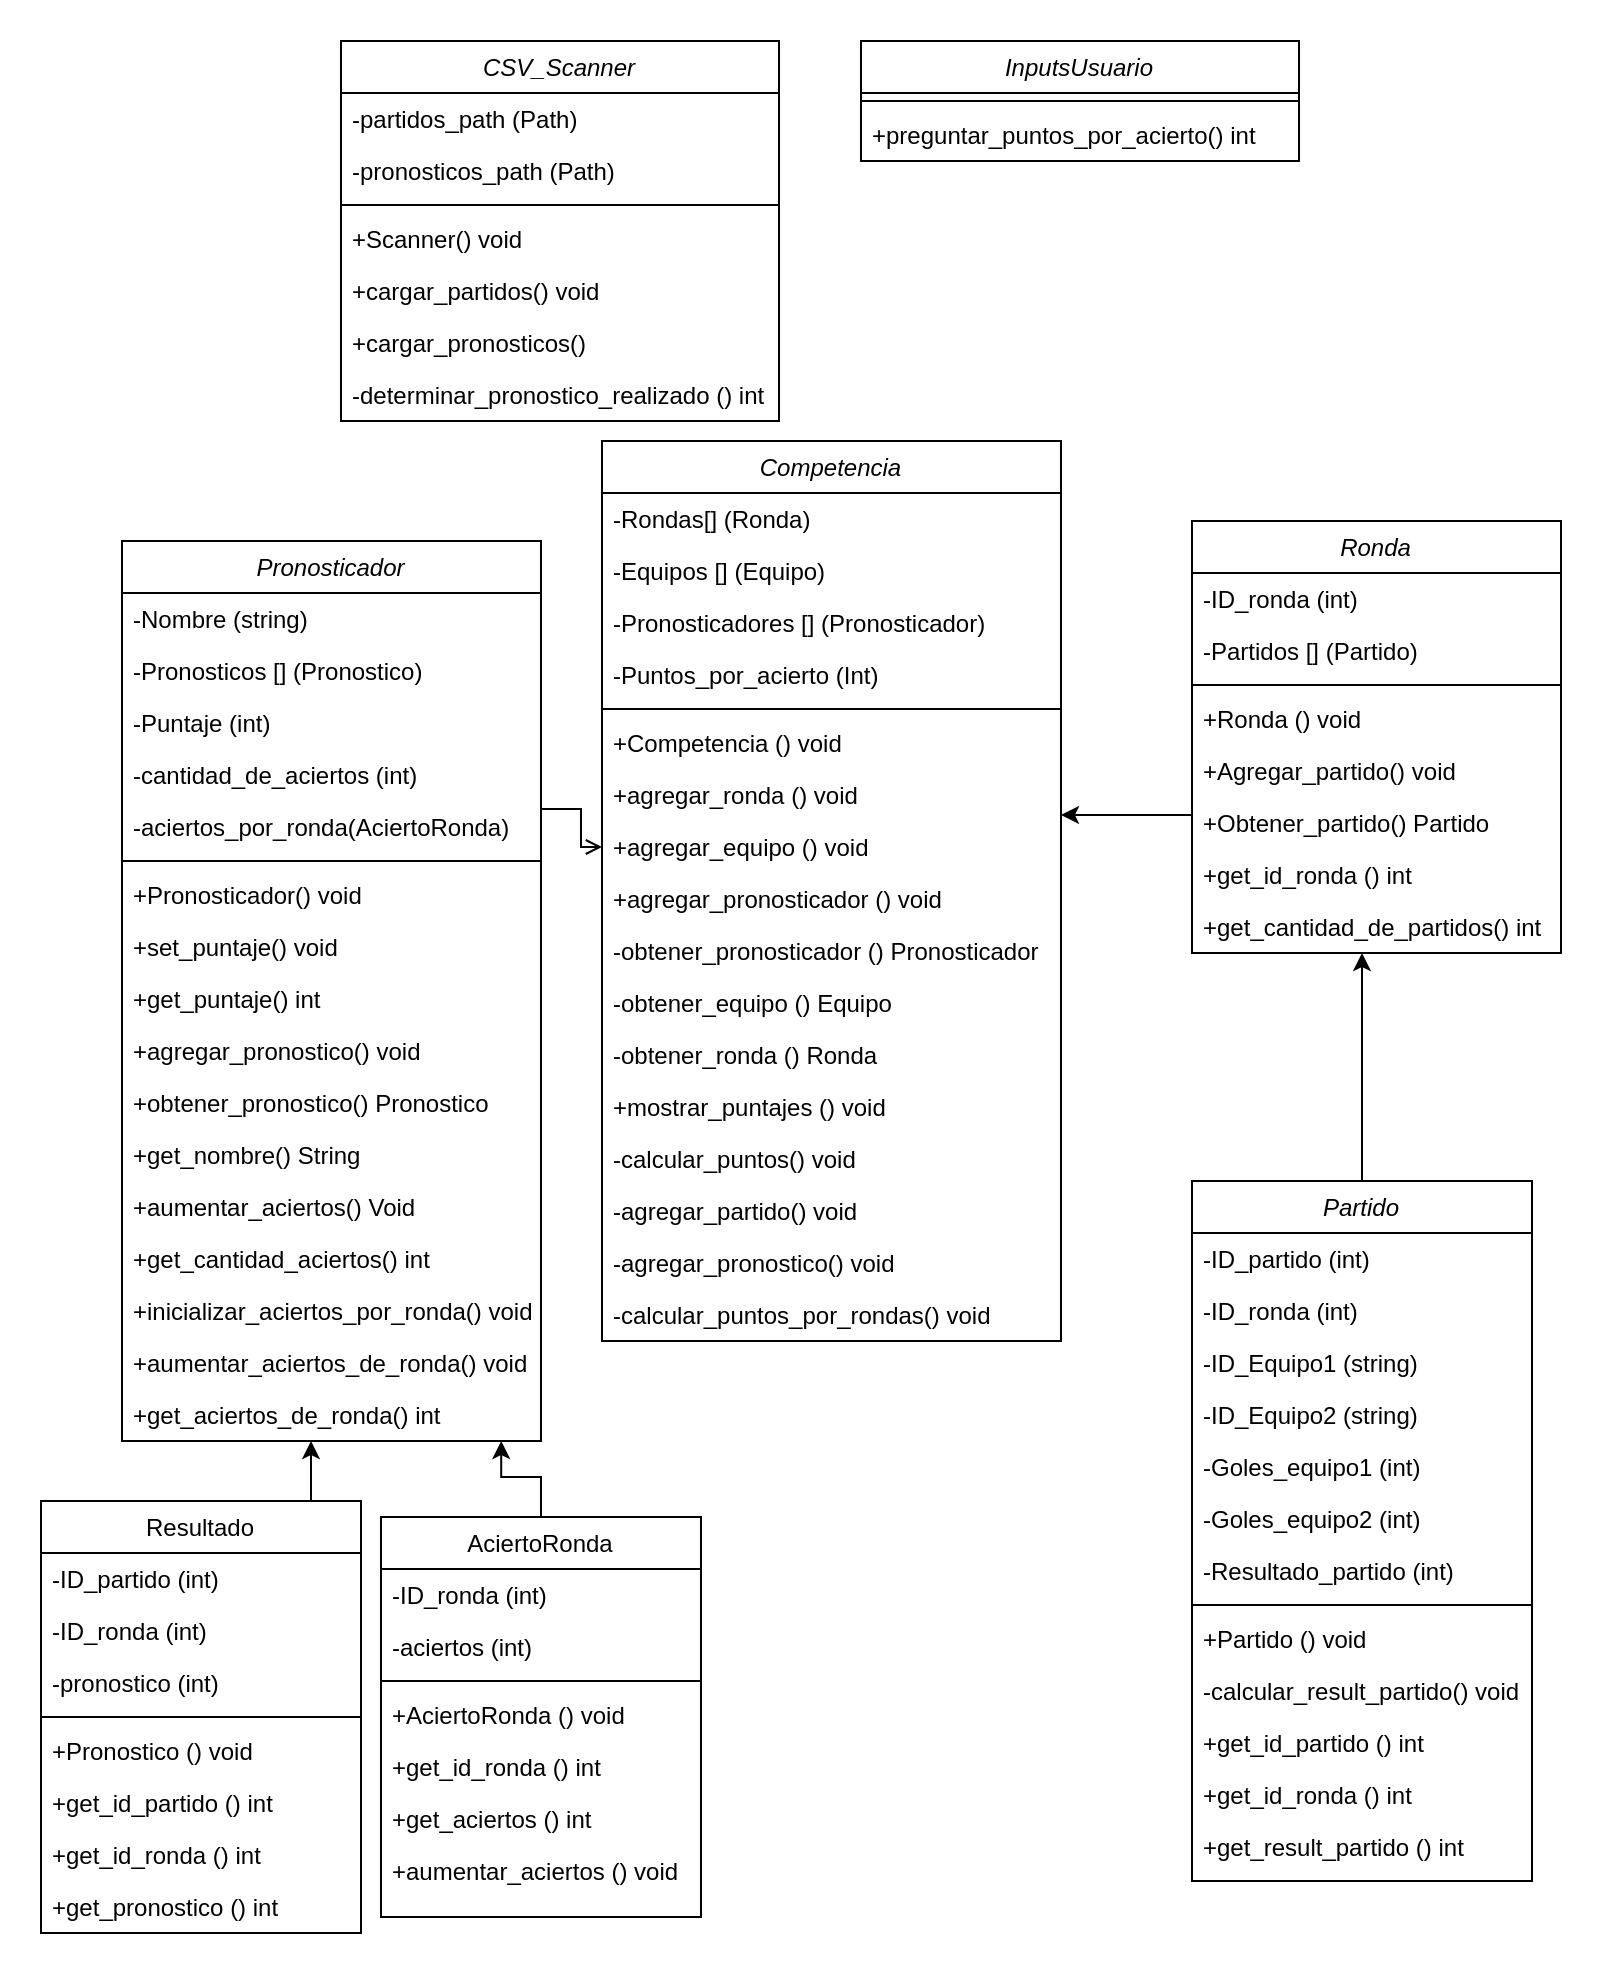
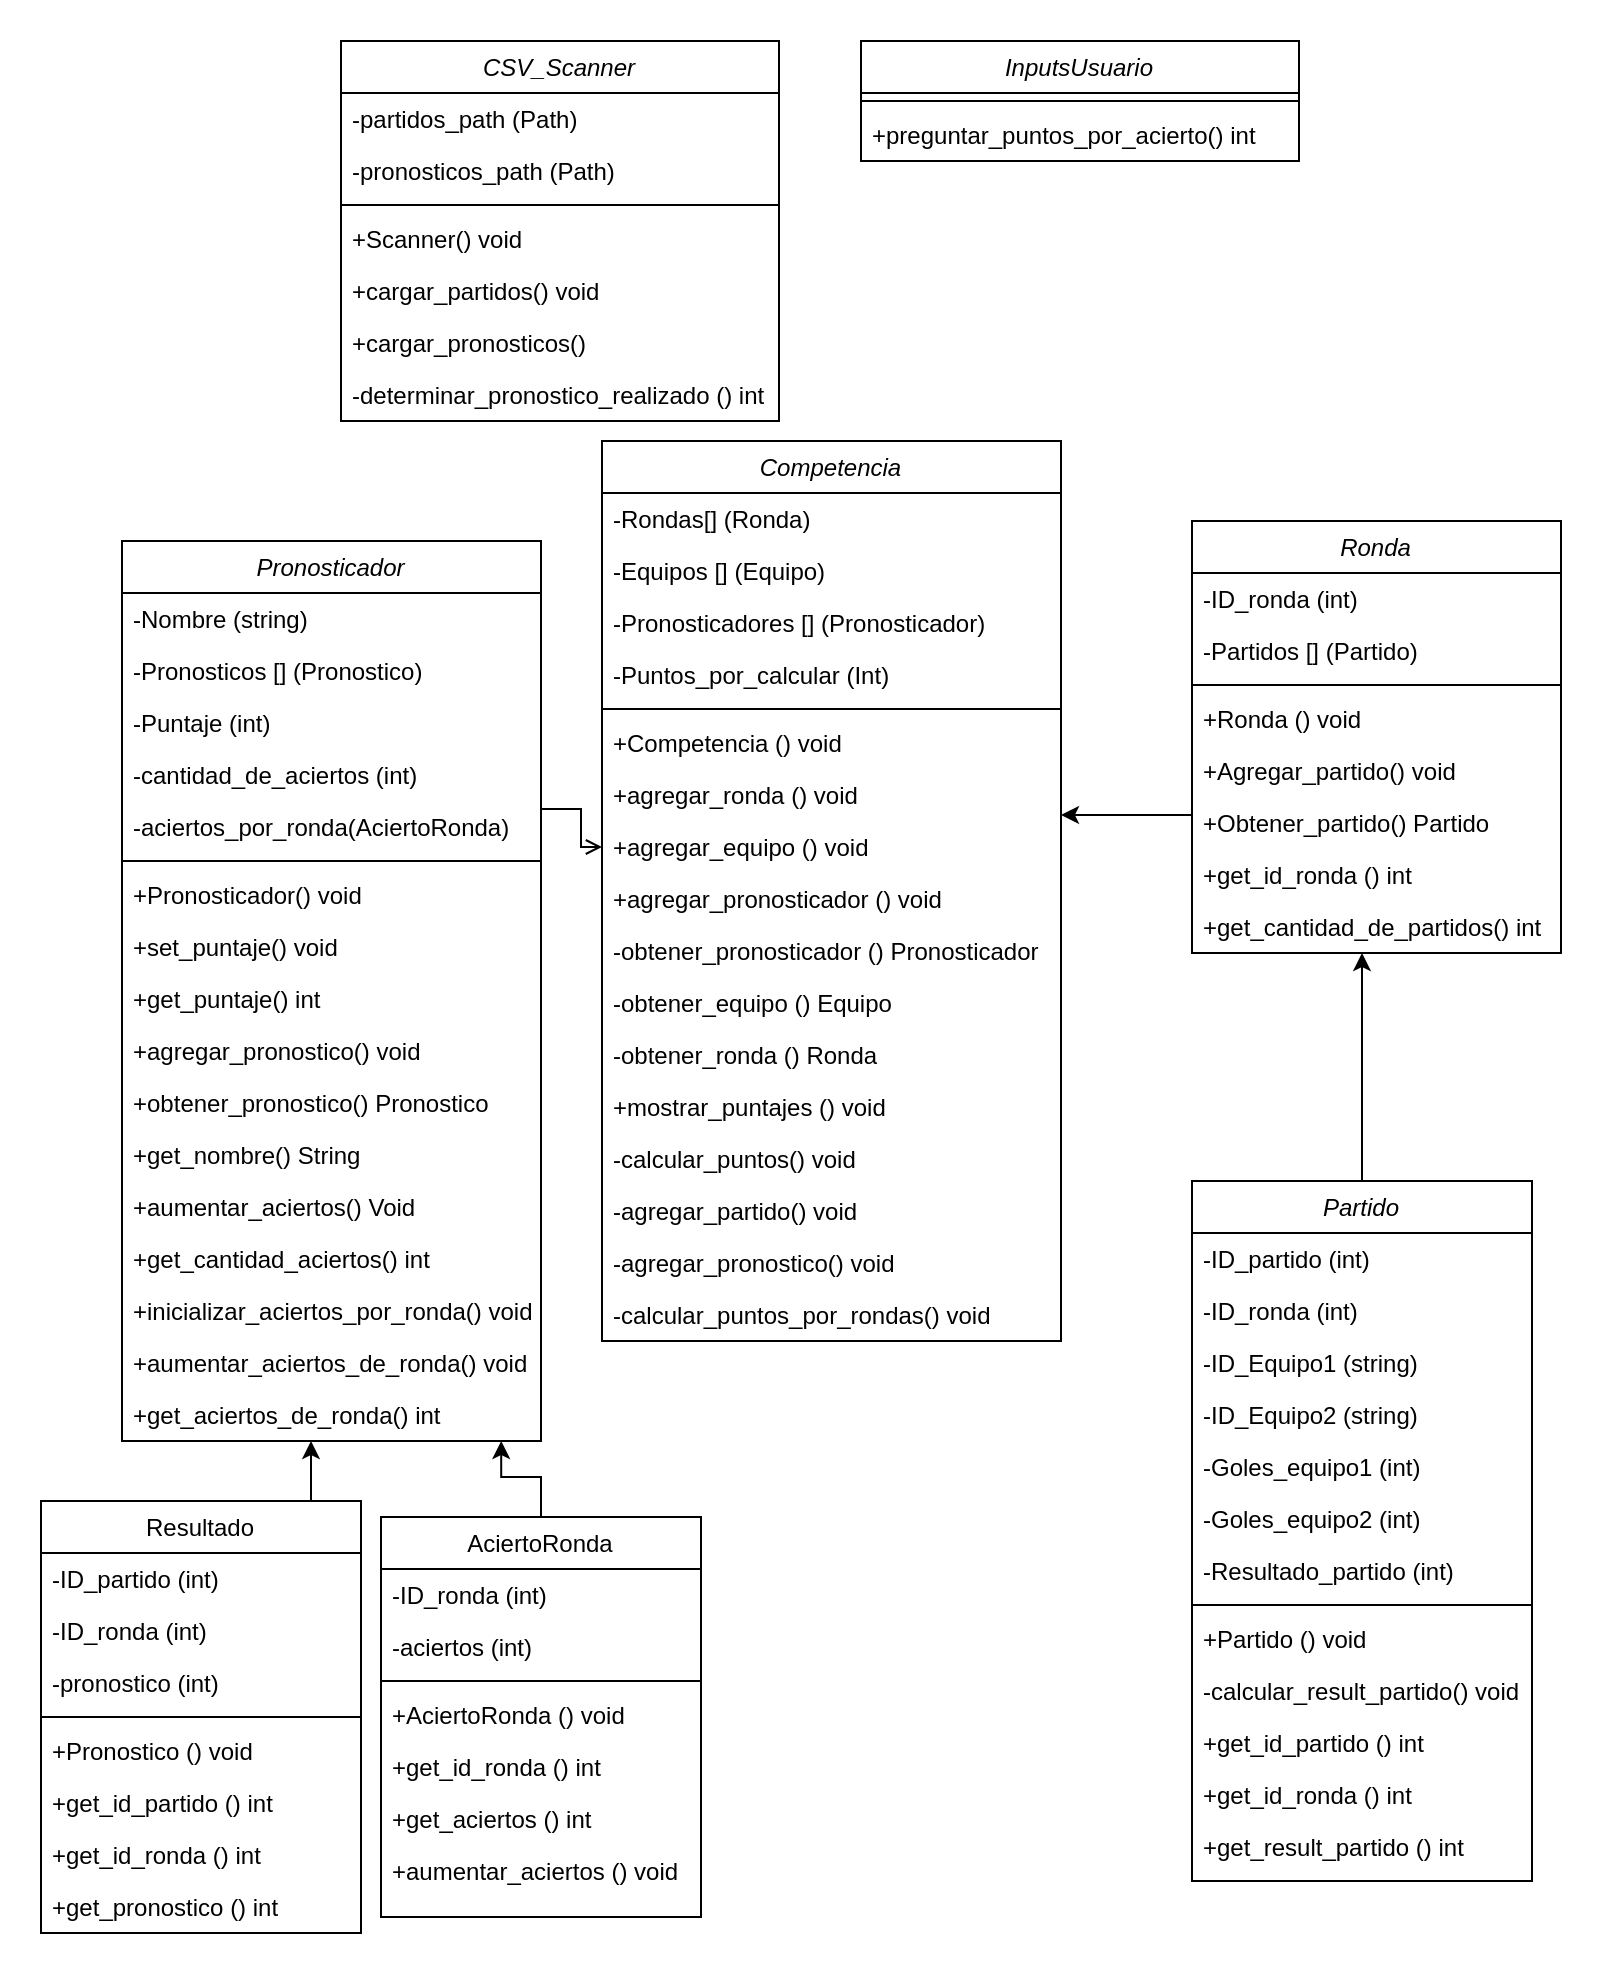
(775, 676) -> (778, 676)
